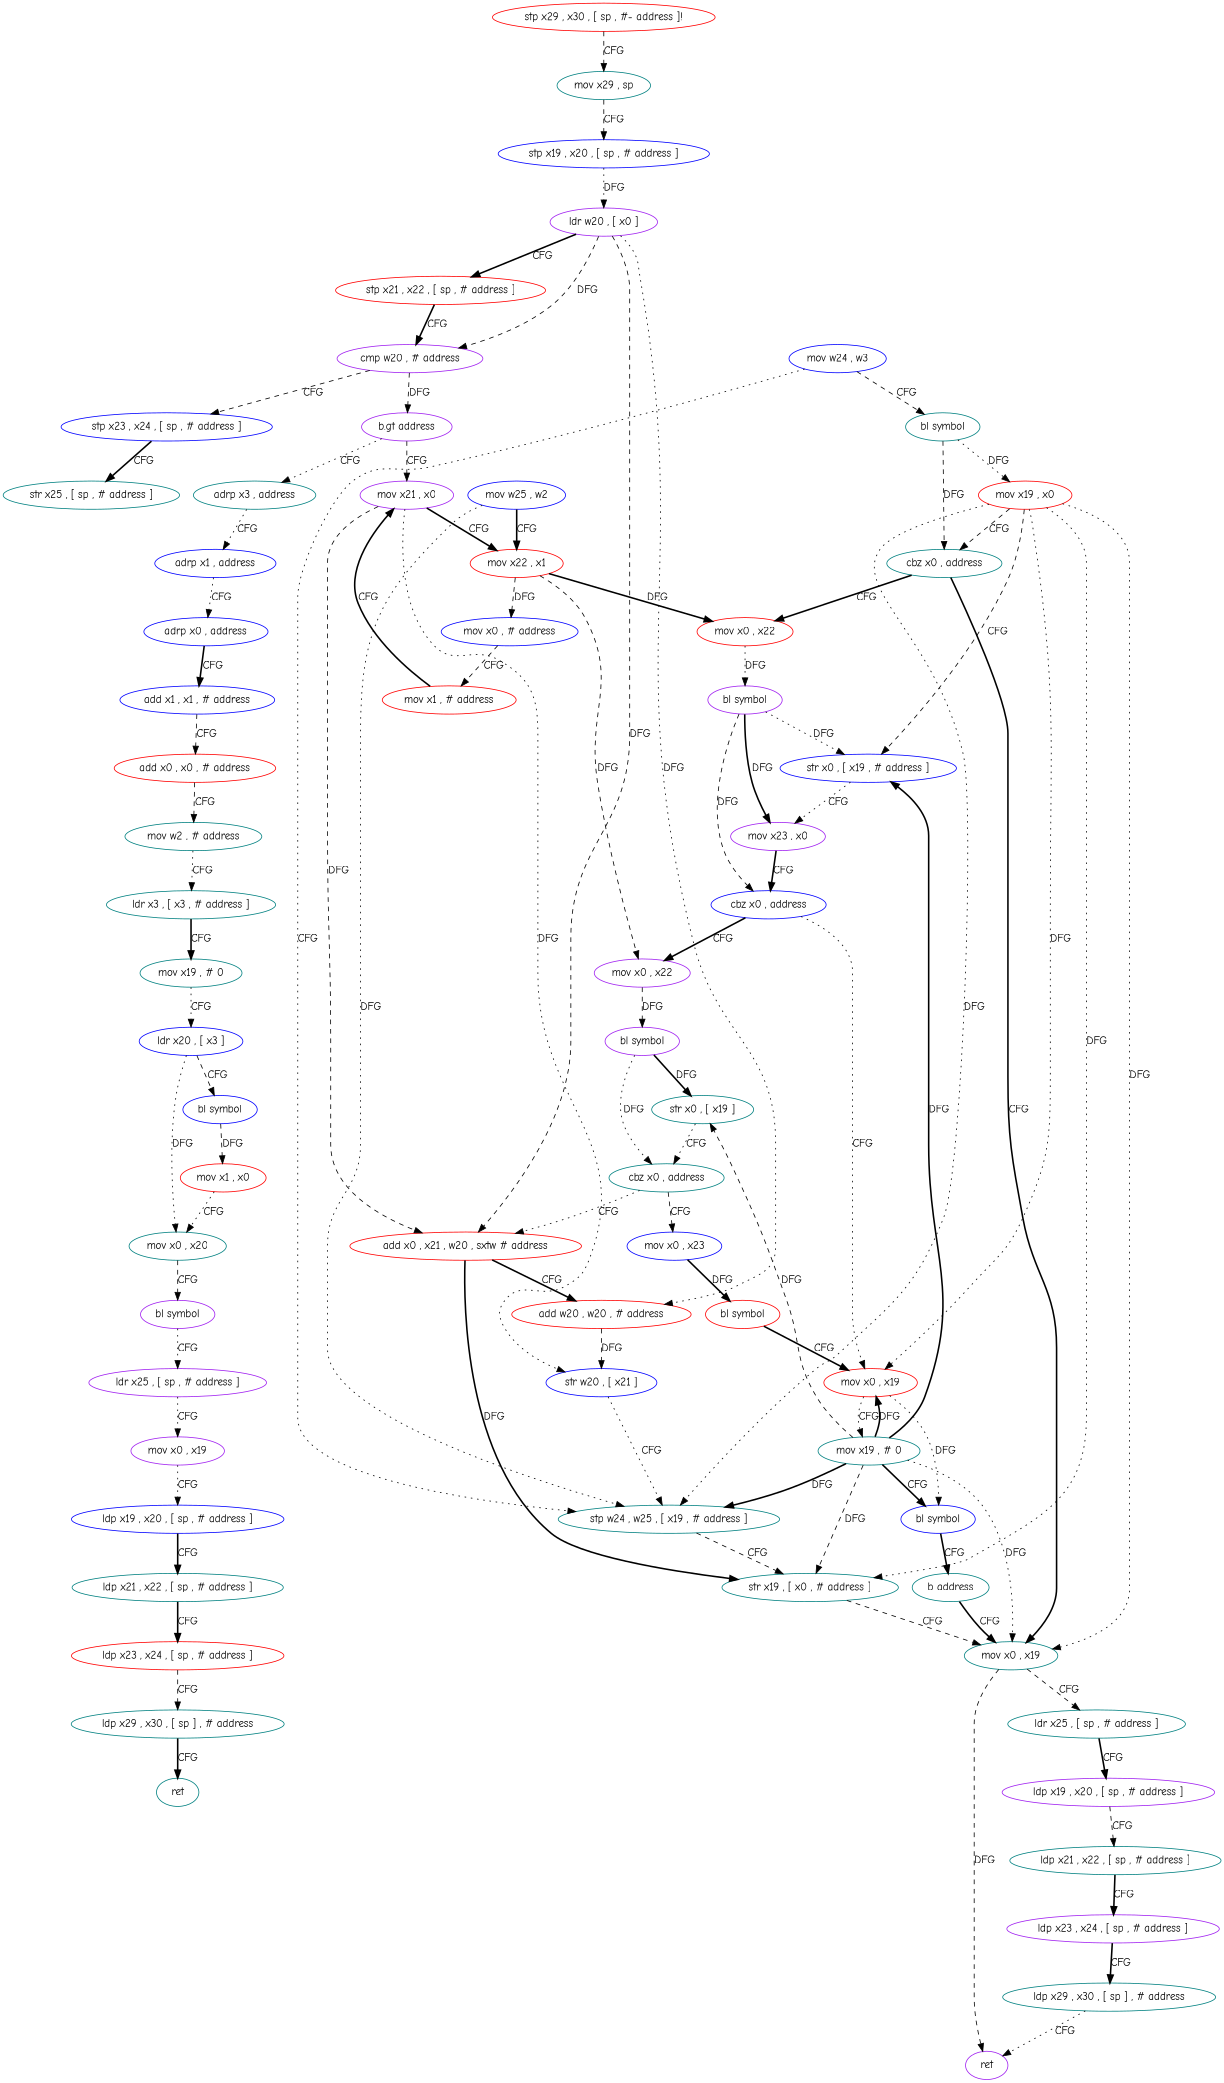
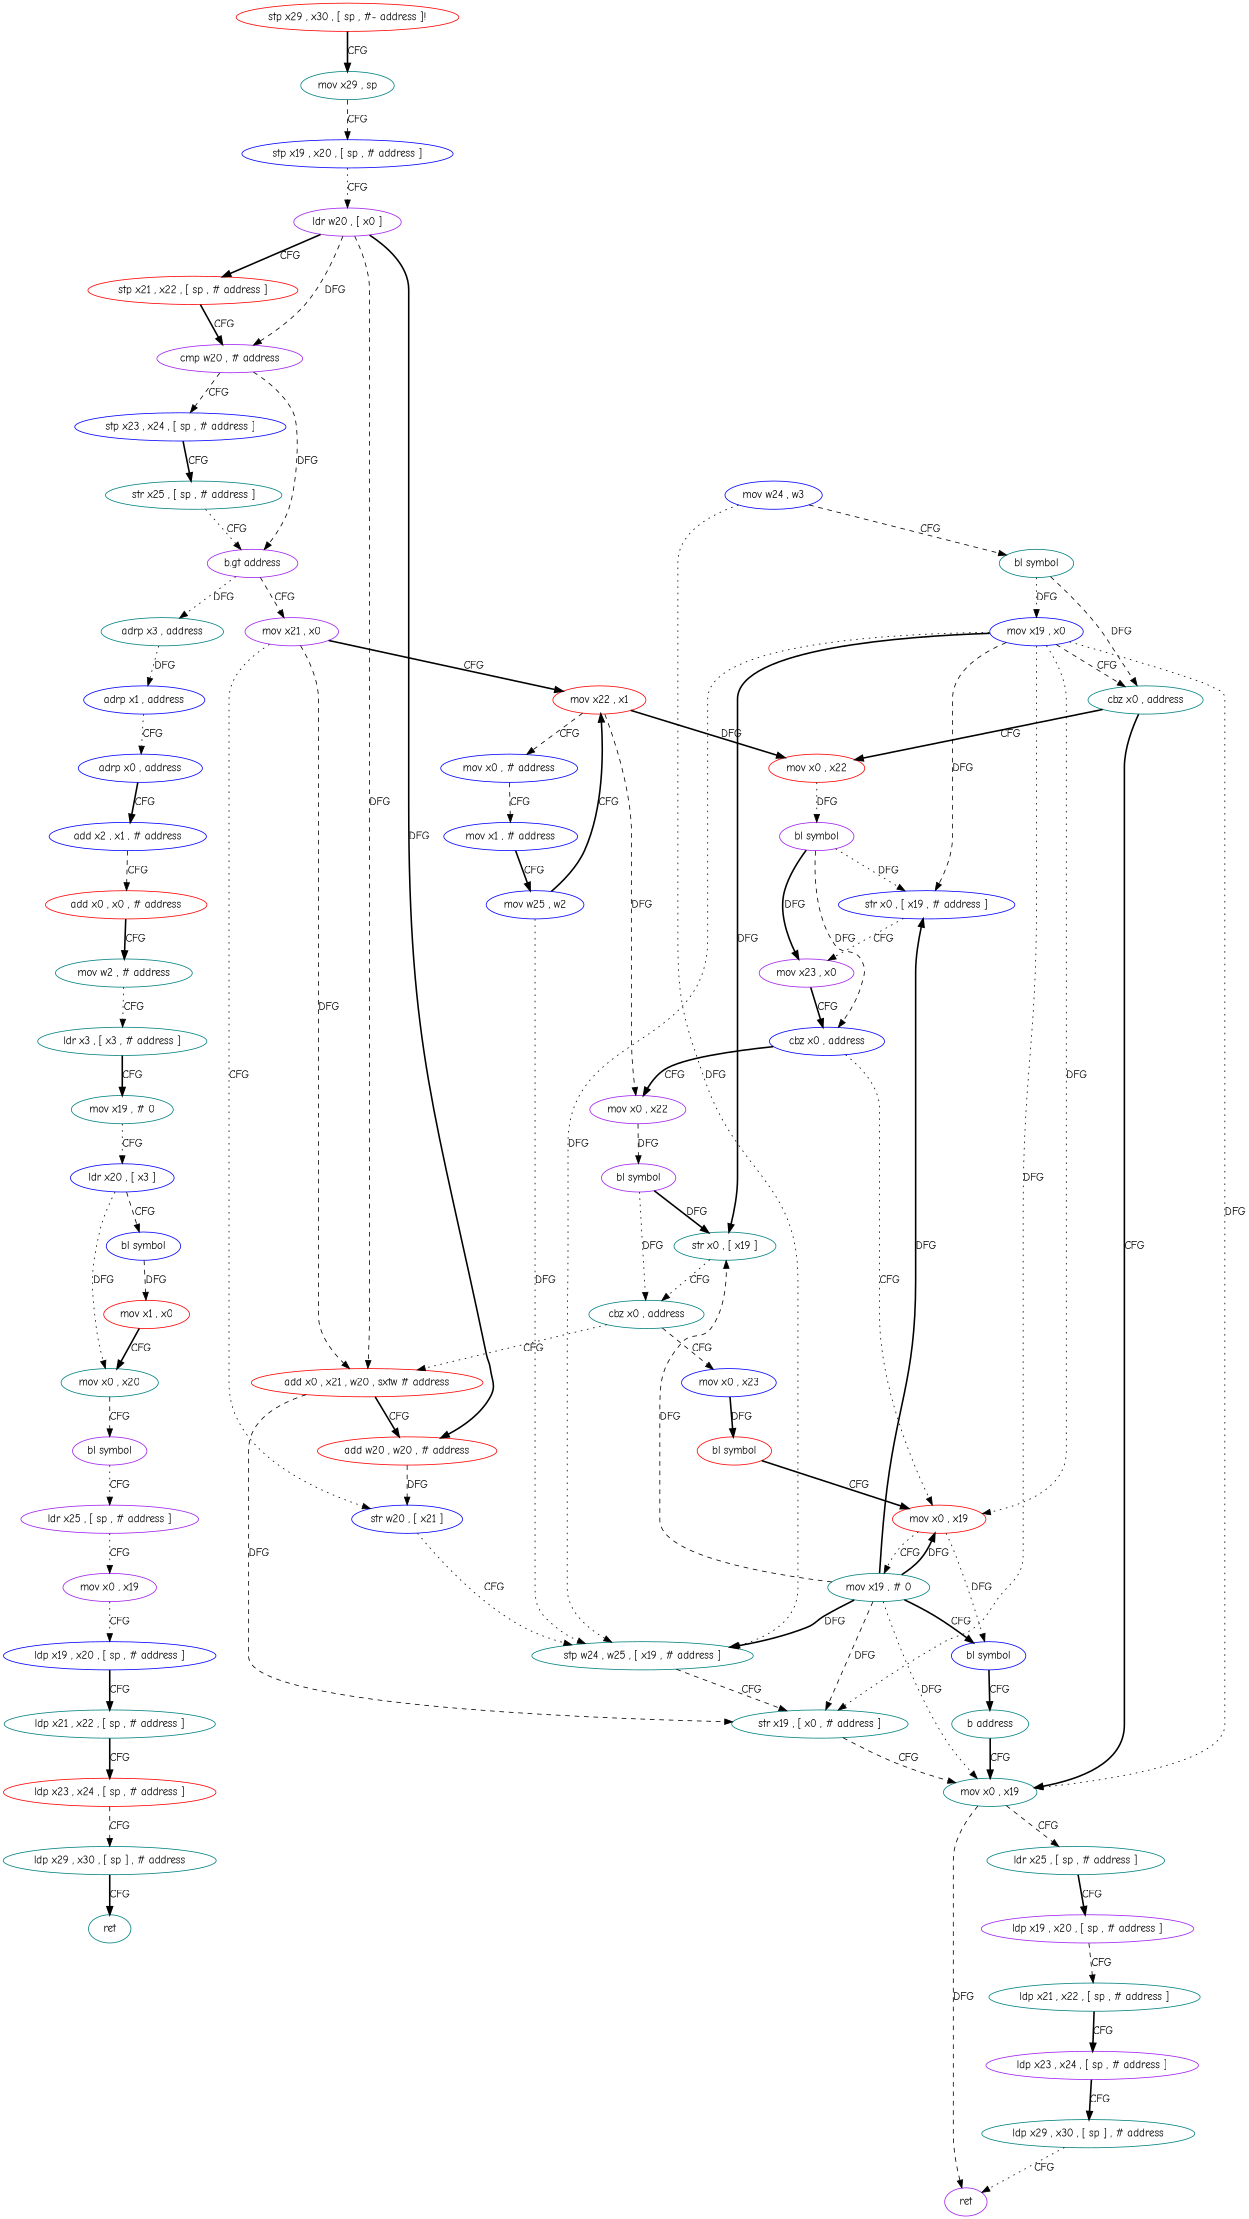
(604, 47) -> (348, 47)
(614, 188) -> (358, 188)
(350, 461) -> (224, 598)
(1025, 495) -> (1036, 632)
none -> (221, 527)
(248, 529) -> (165, 666)
(525, 598) -> (570, 734)
(361, 609) -> (522, 867)
(998, 632) -> (963, 768)
(197, 700) -> (128, 837)
(449, 700) -> (511, 837)
(194, 798) -> (125, 935)
(668, 812) -> (409, 841)
none -> (738, 826)
(308, 939) -> (716, 1075)
(548, 939) -> (239, 1075)
(203, 1209) -> (130, 1345)
(516, 1492) -> (336, 1693)
